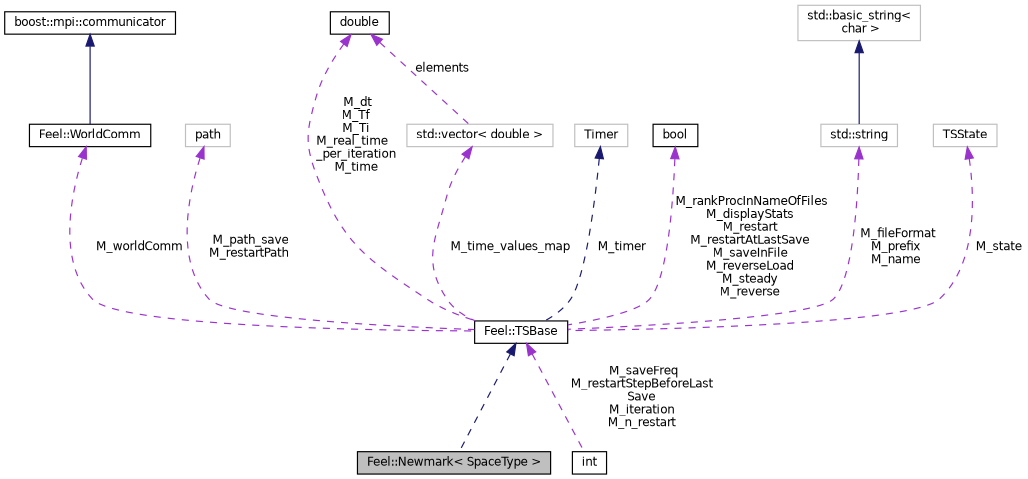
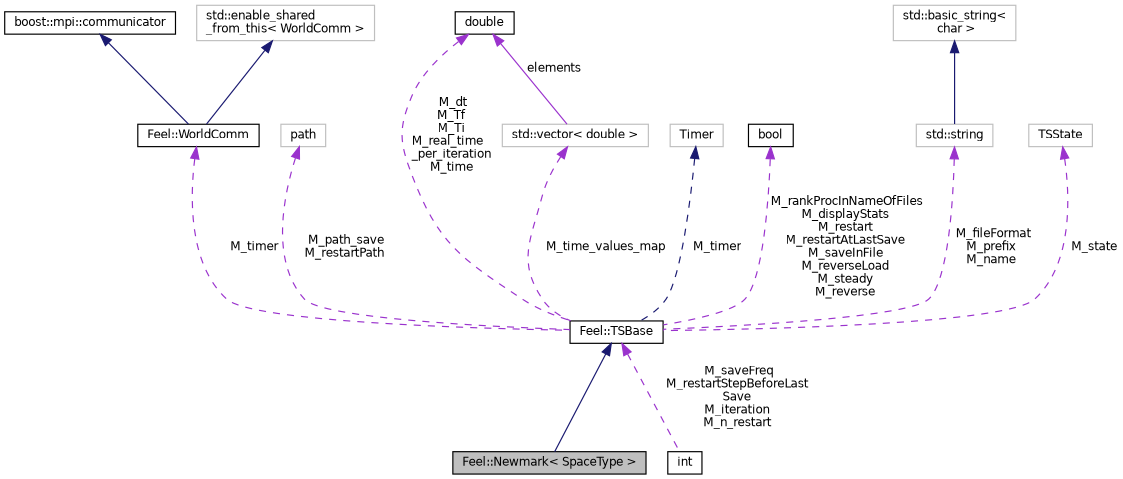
none -> (286, 23)
(424, 83) -> (534, 84)
(138, 247) -> (253, 247)
(485, 403) -> (580, 403)
